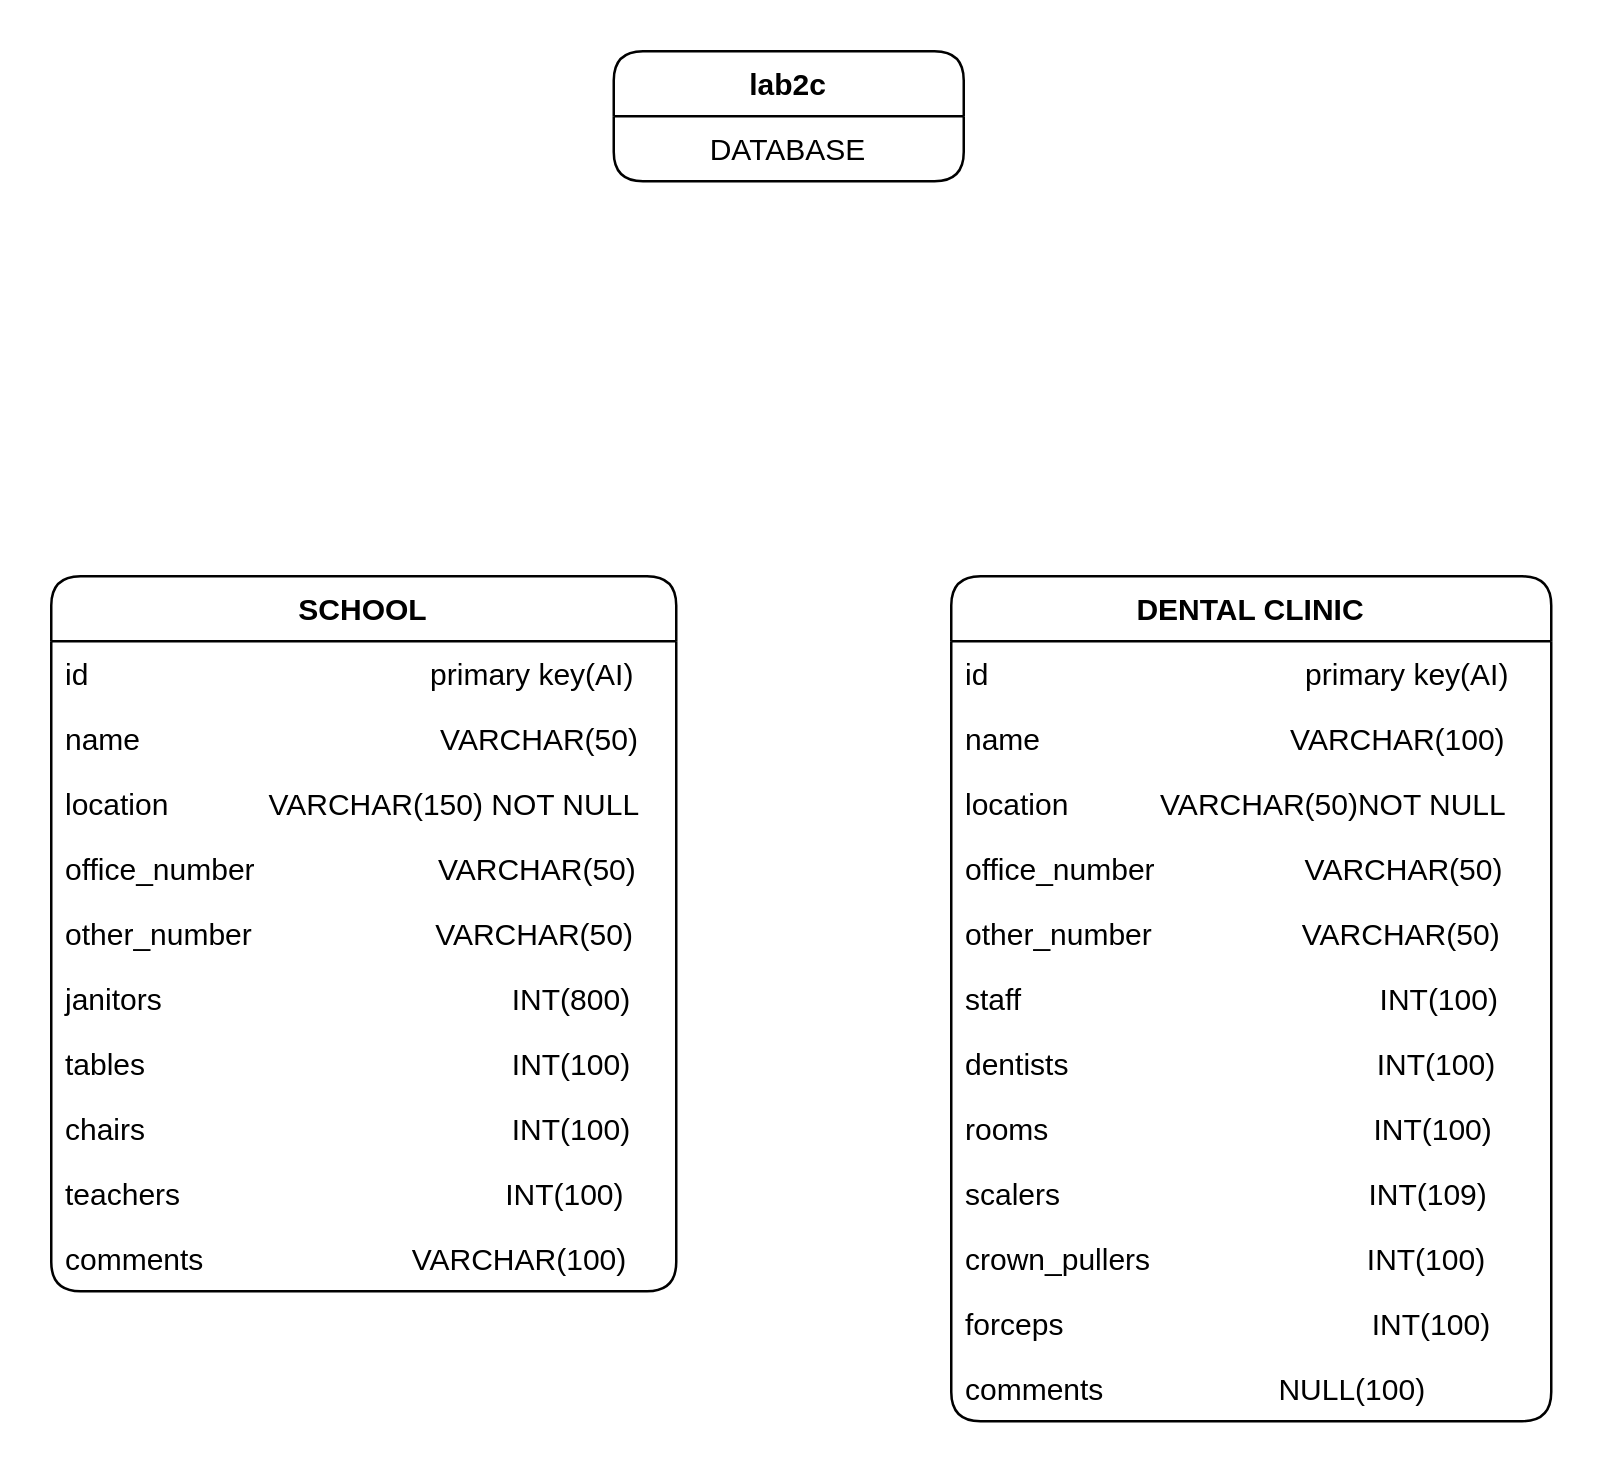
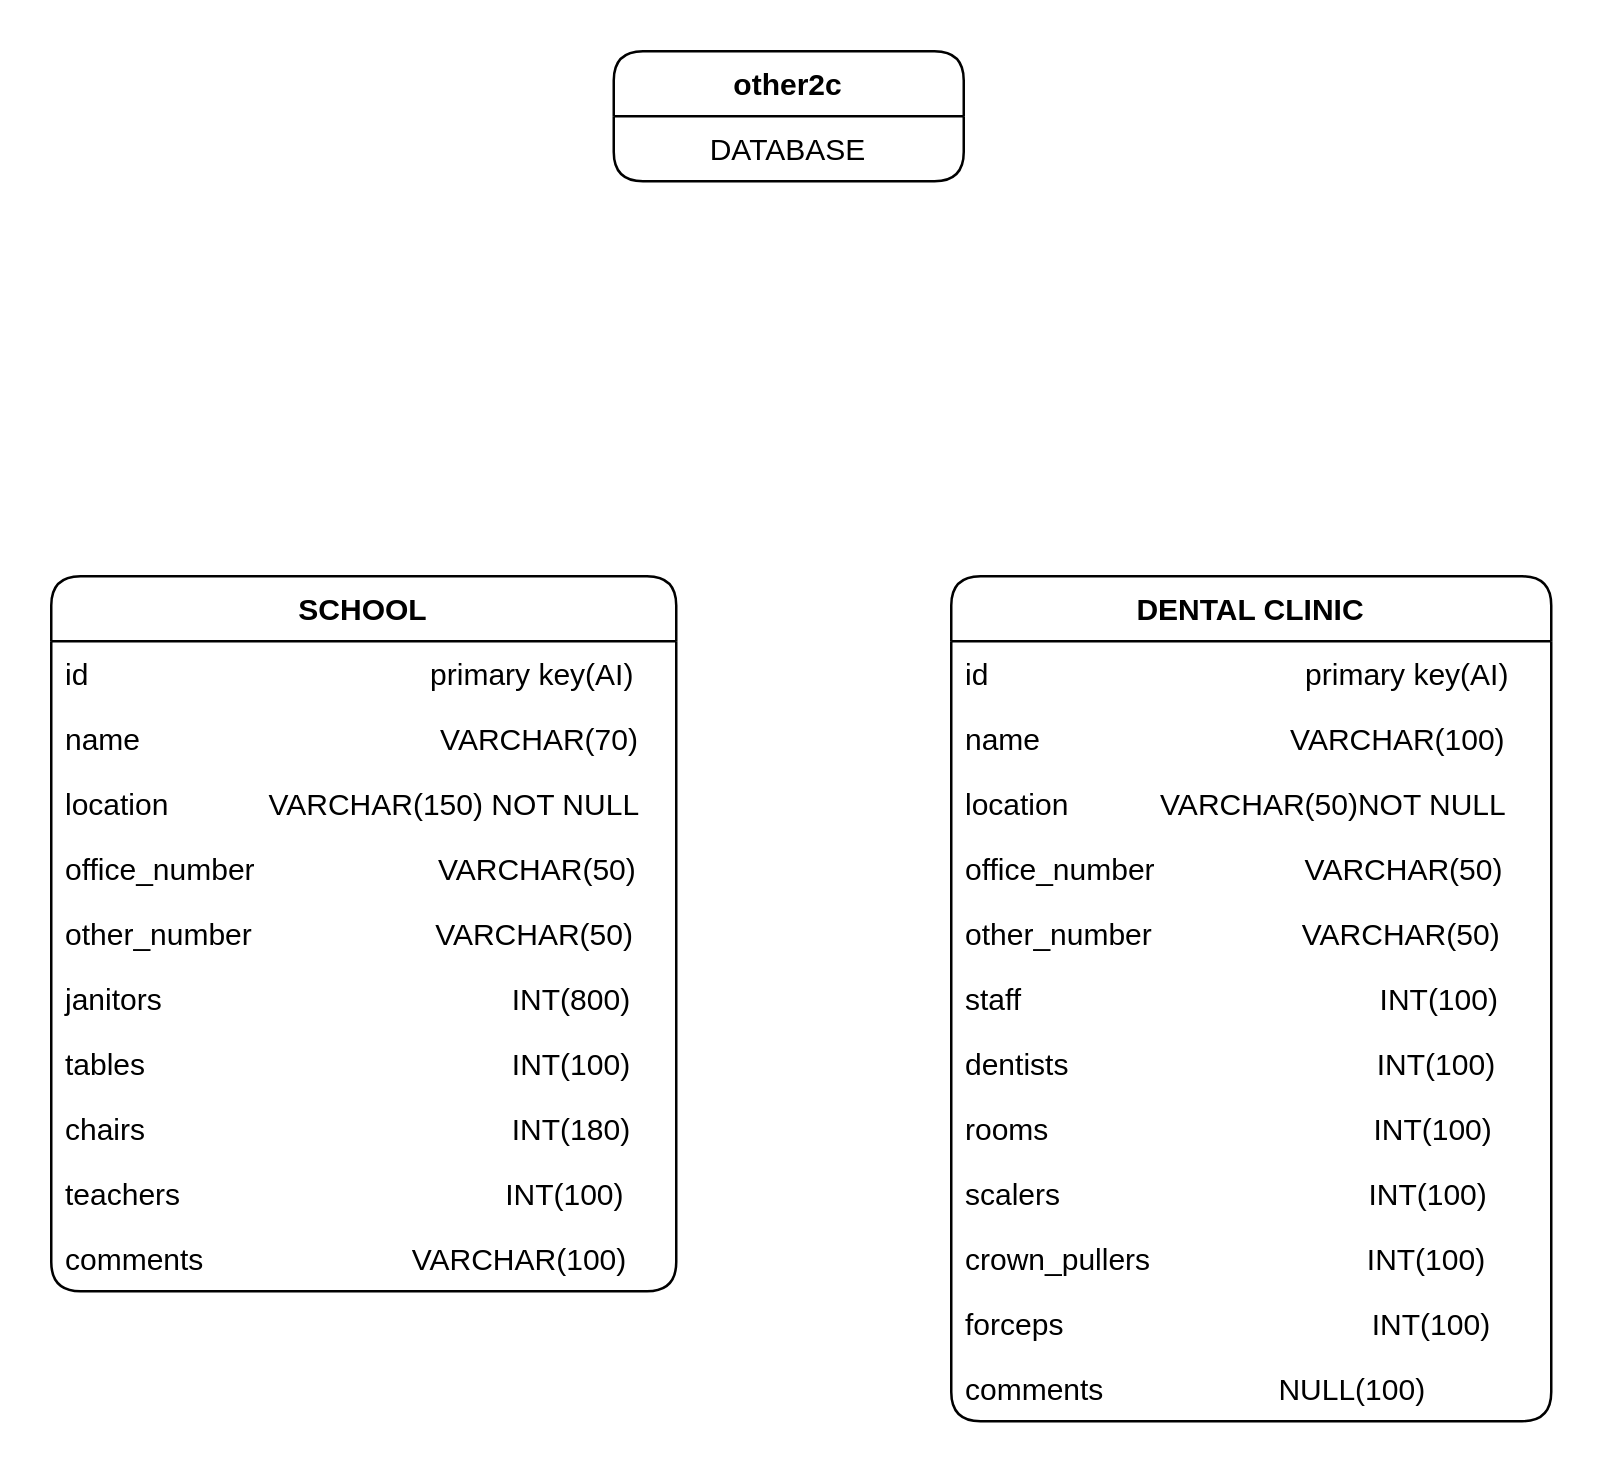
(788, 85) -> (788, 85)
(423, 740) -> (423, 740)
(462, 1130) -> (462, 1130)
(1328, 1195) -> (1328, 1195)
